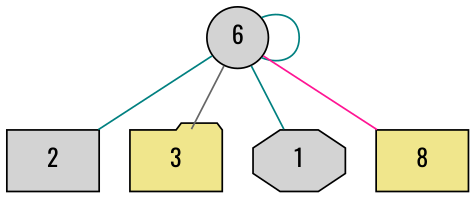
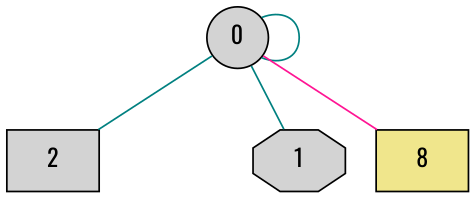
(238, 38) -> (238, 38)
(176, 161) -> none
